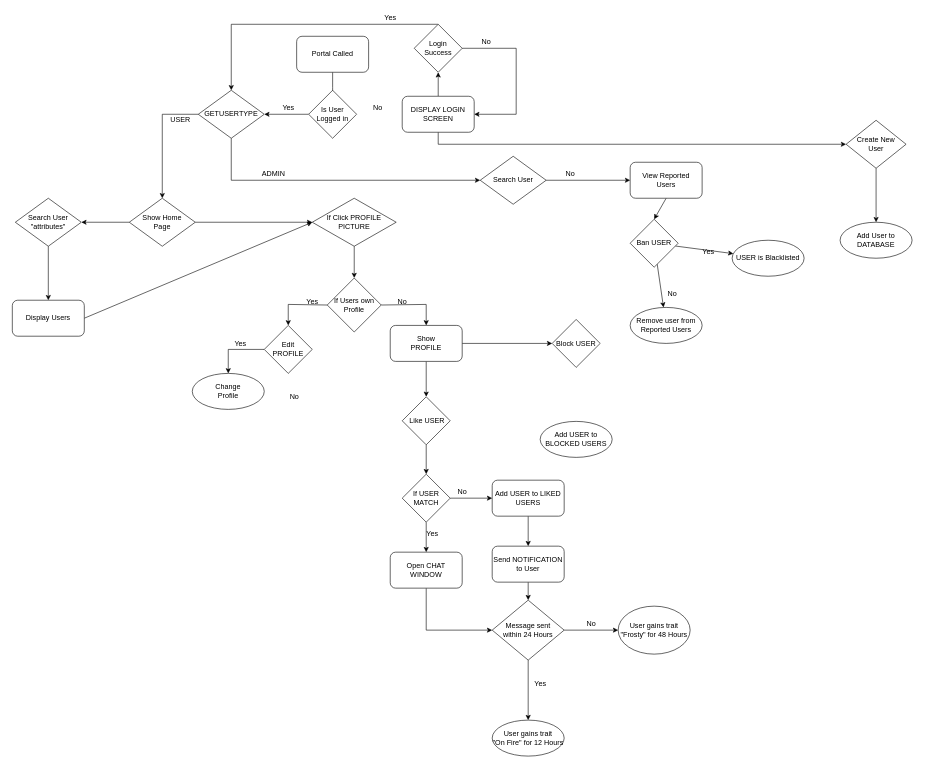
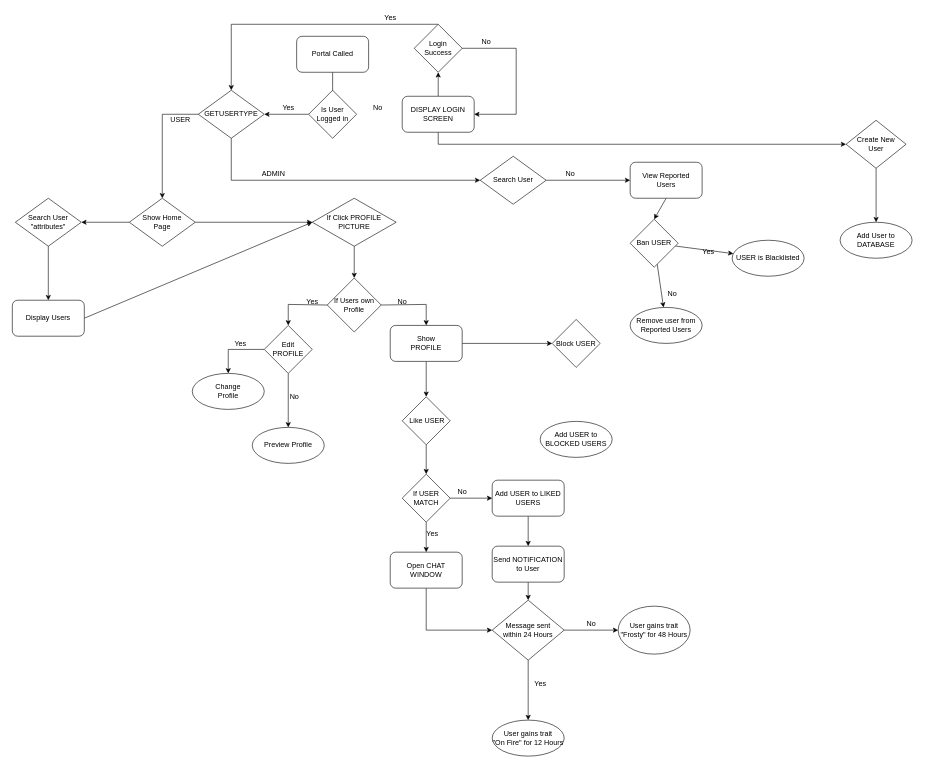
none -> (288, 422)
none -> (288, 446)
